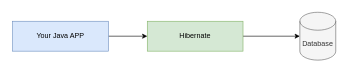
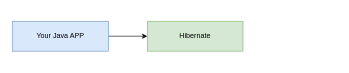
(294, 36) -> none
(318, 36) -> none
